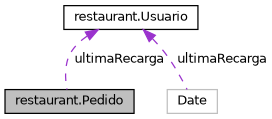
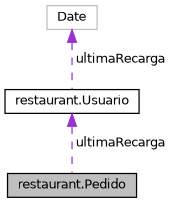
(172, 63) -> (72, 66)
